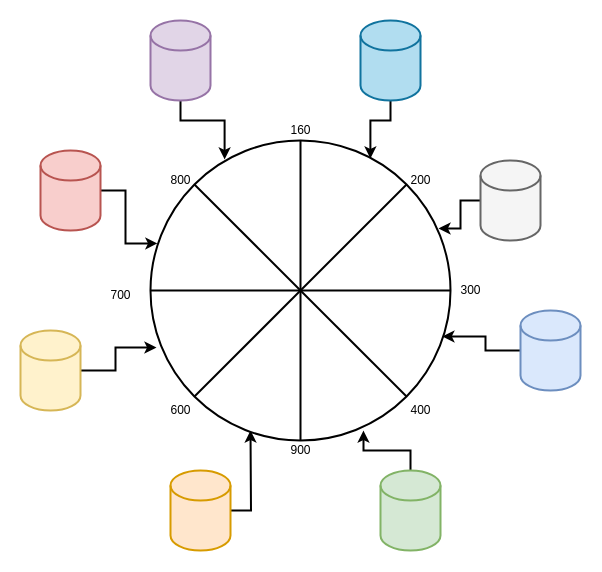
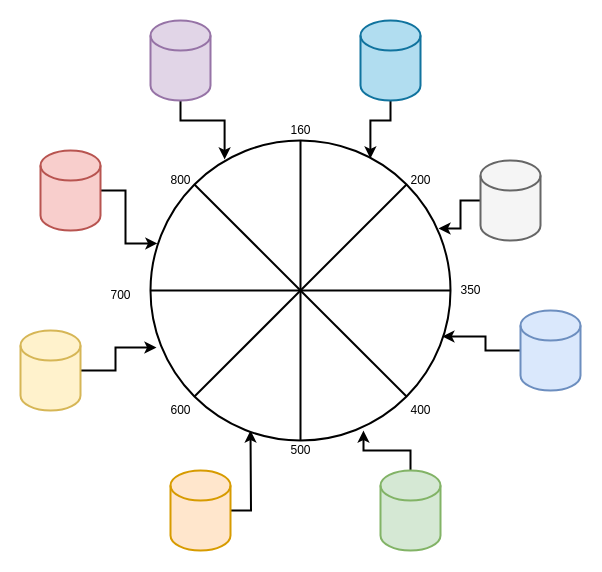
(471, 291) -> (471, 291)
(301, 451) -> (301, 451)
